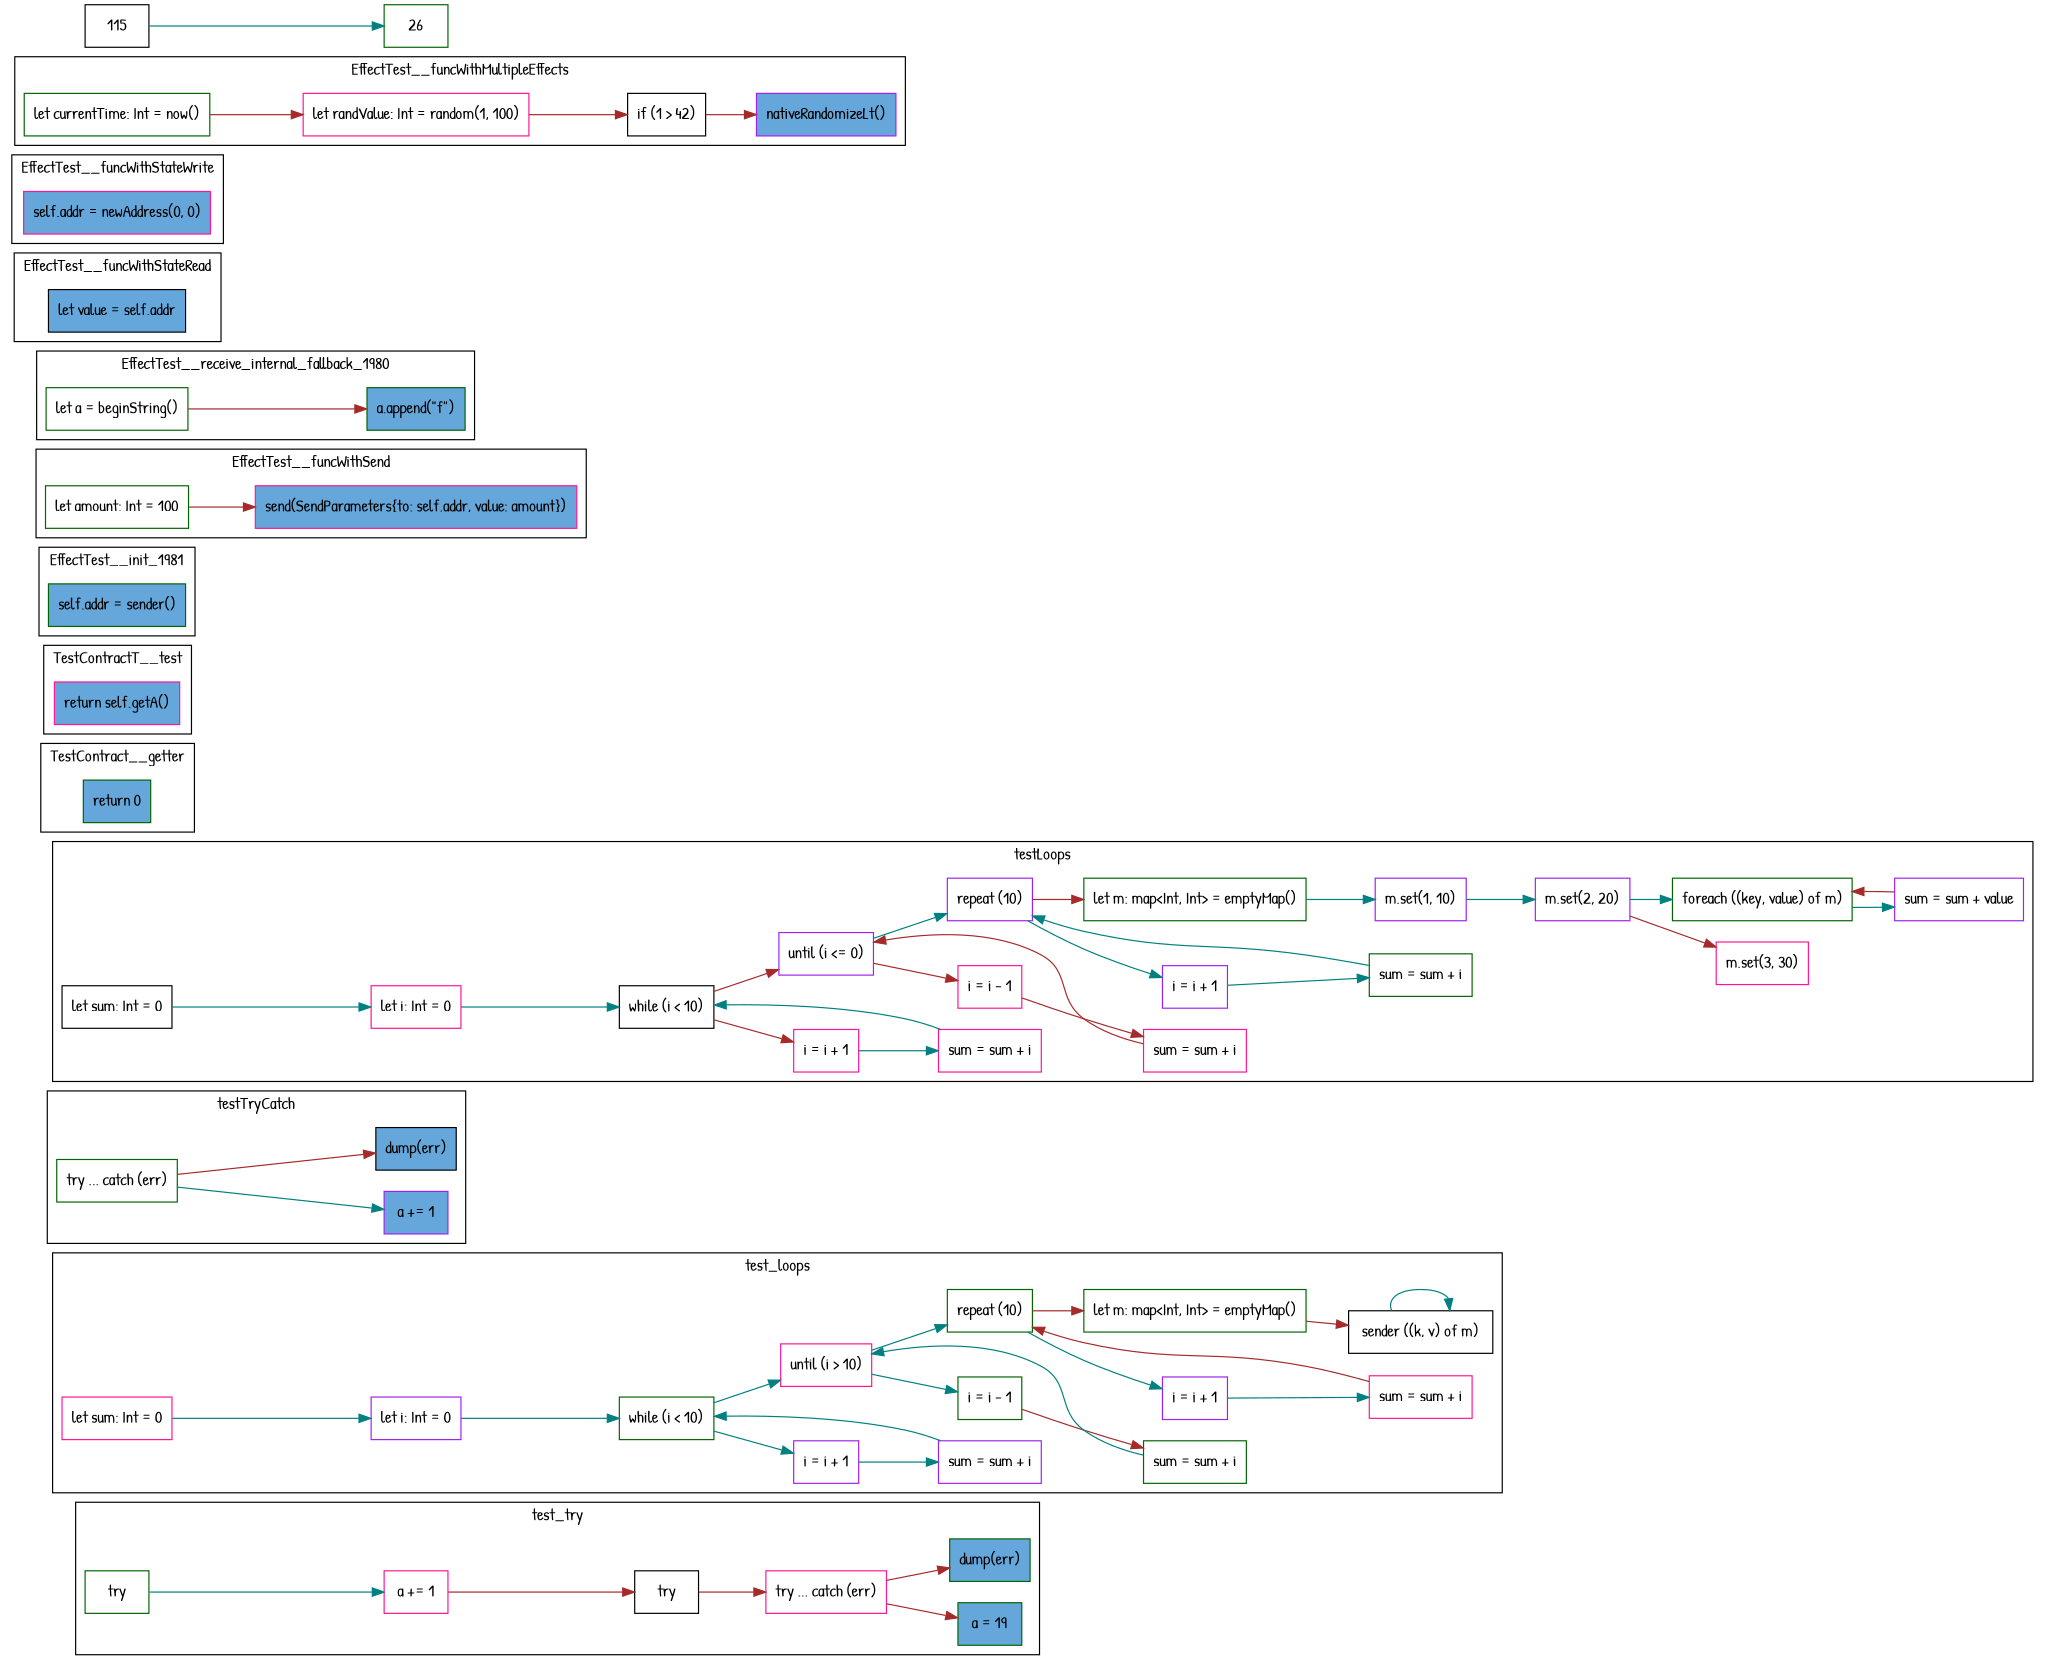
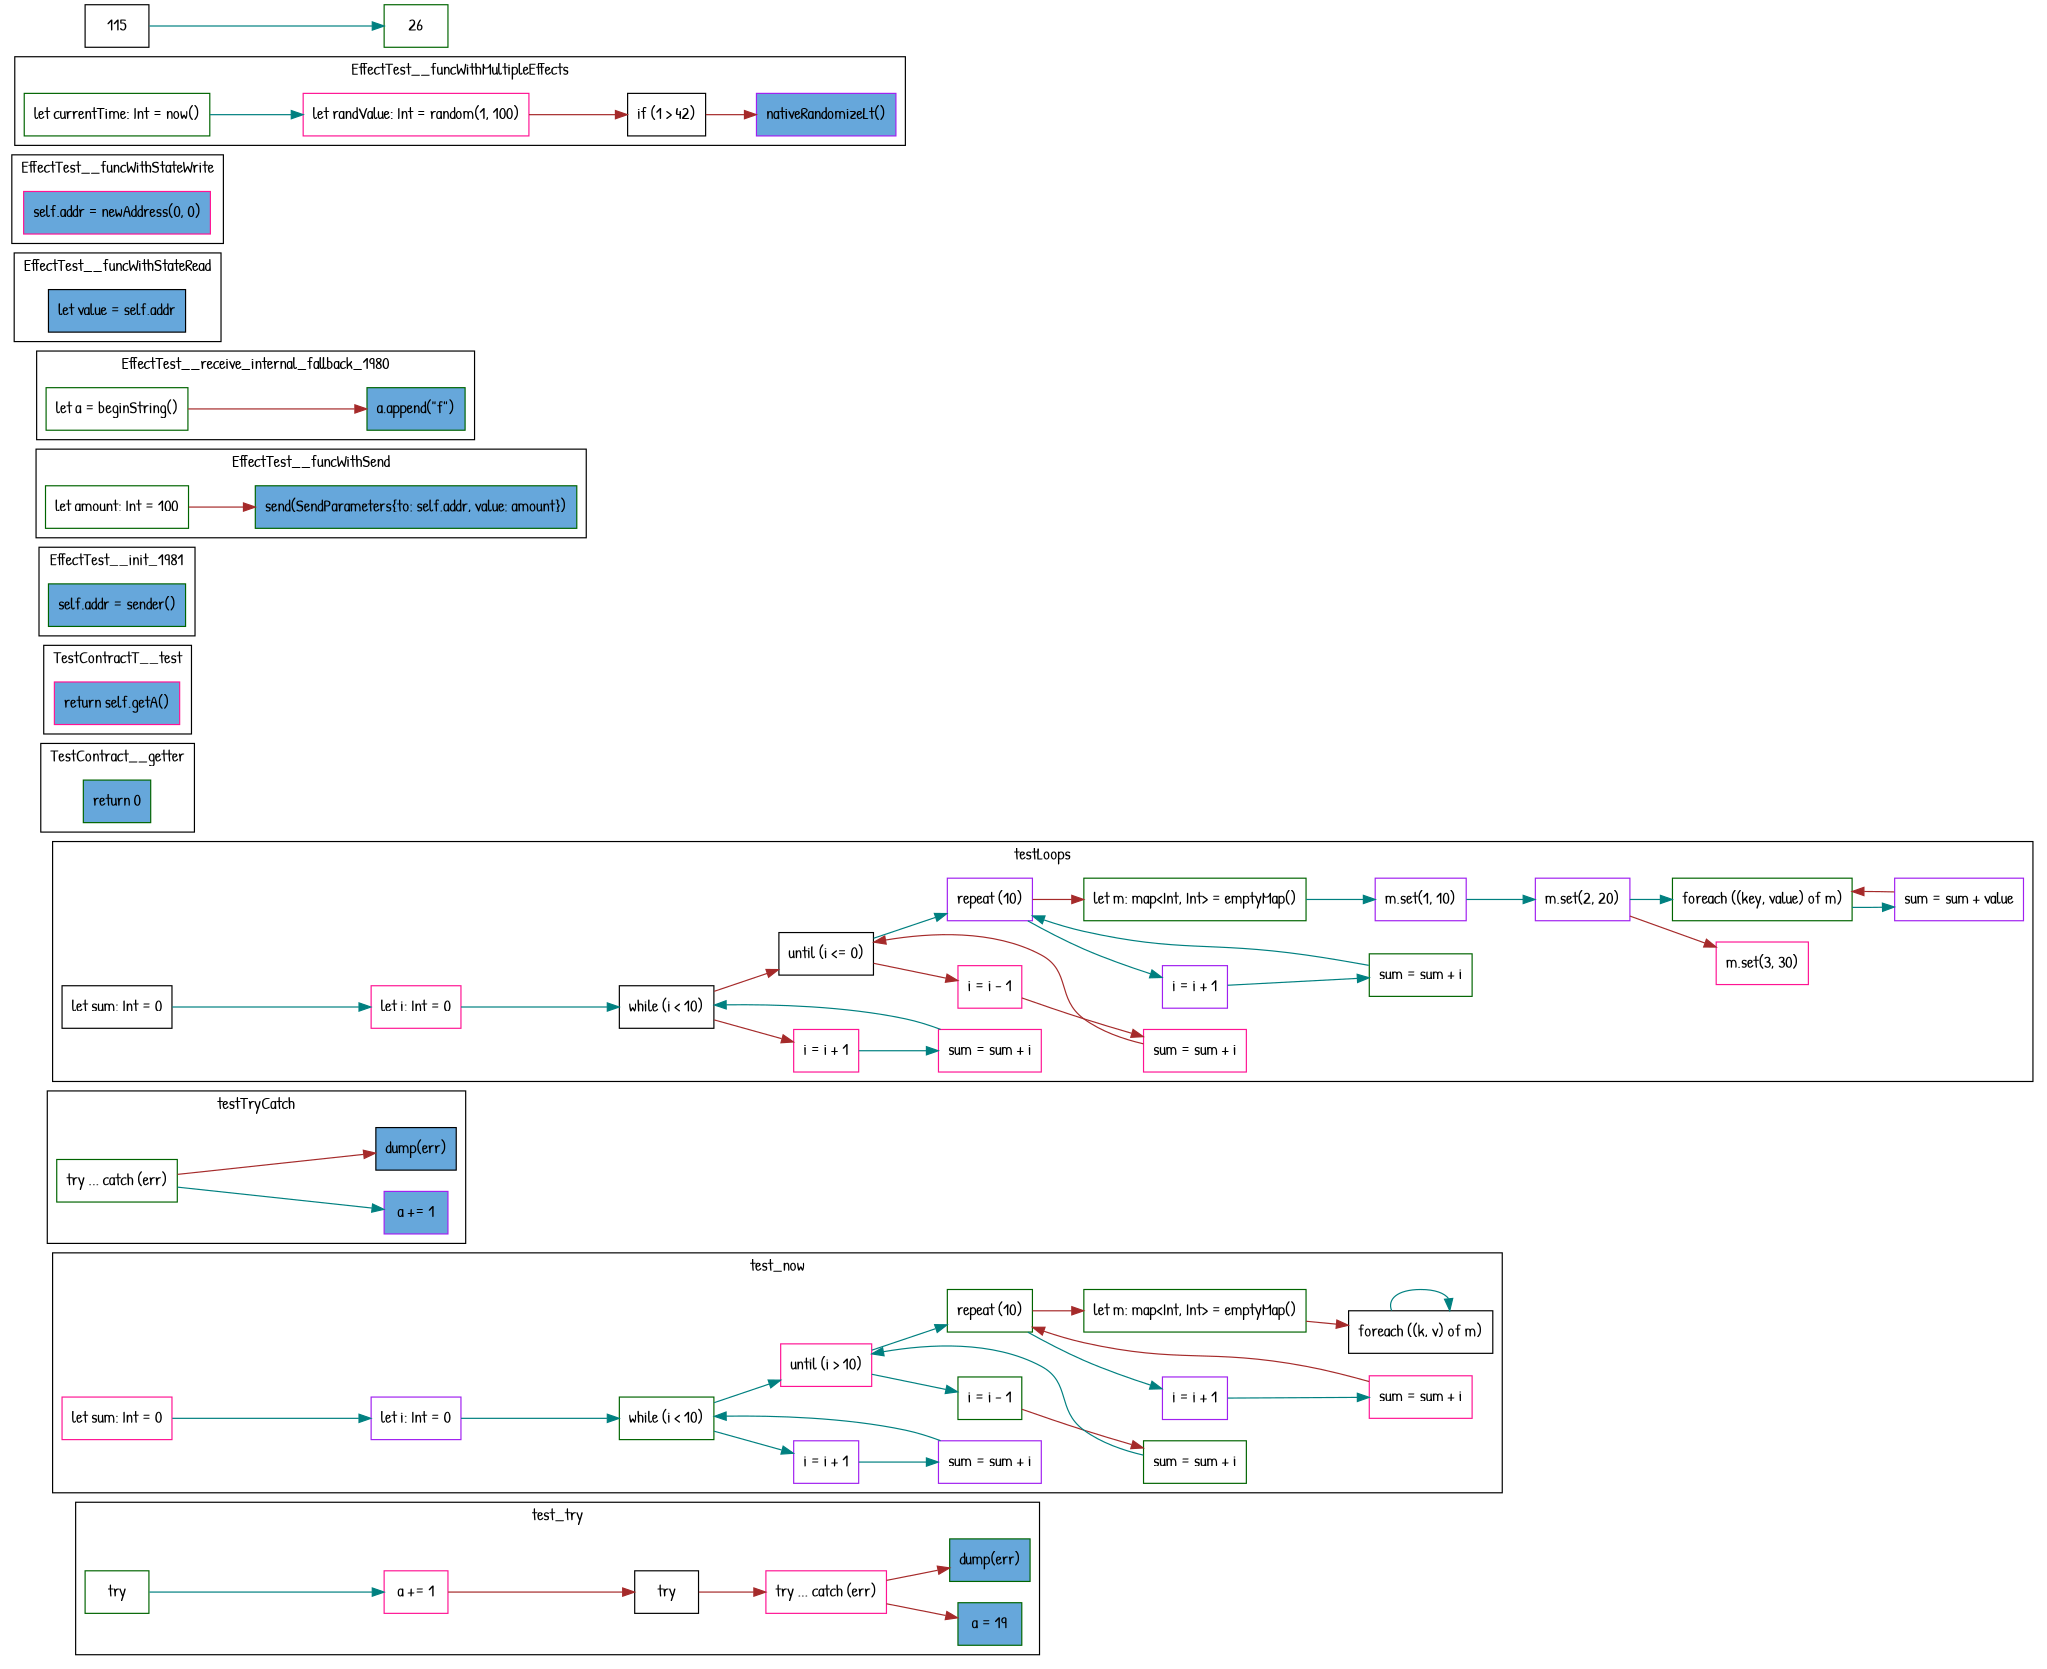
(251, 115) -> (251, 115)
(416, 507) -> (416, 507)
(826, 954) -> (826, 954)
(777, 1266) -> (777, 1266)
(1421, 1332) -> (1421, 1332)
